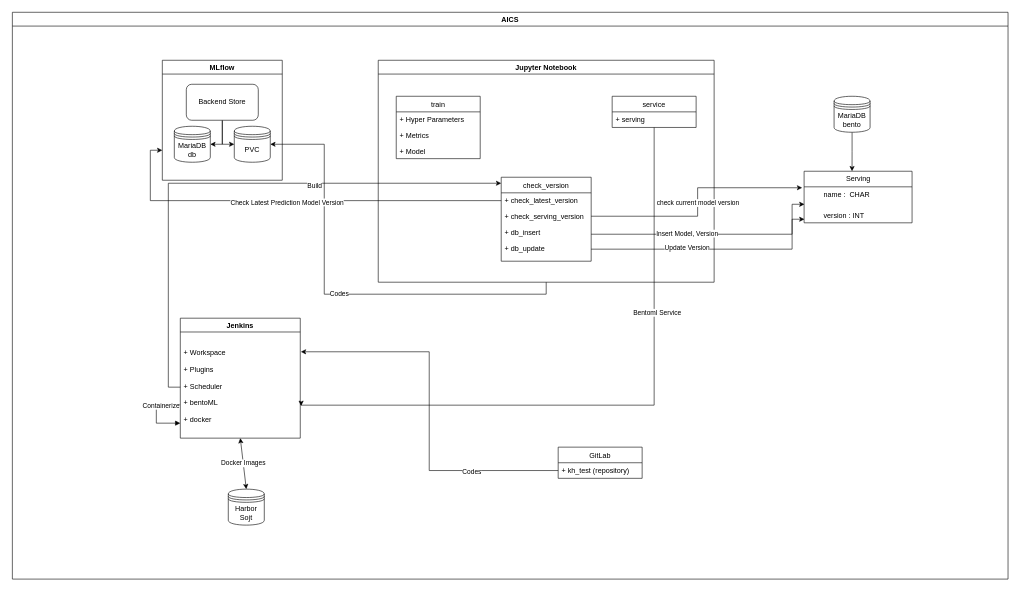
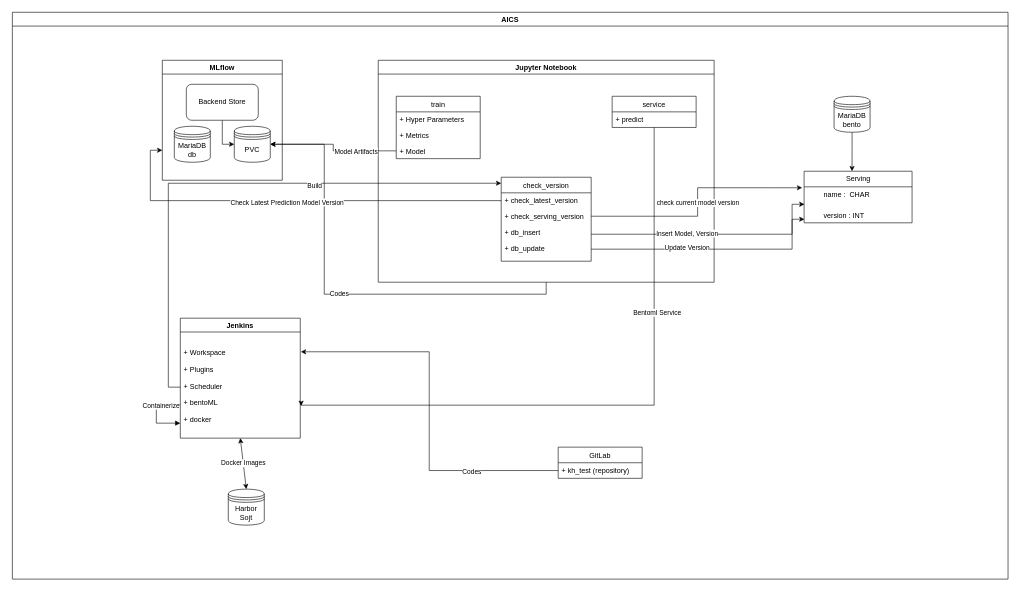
(632, 120) -> (632, 120)
(215, 144) -> none
none -> (350, 151)
